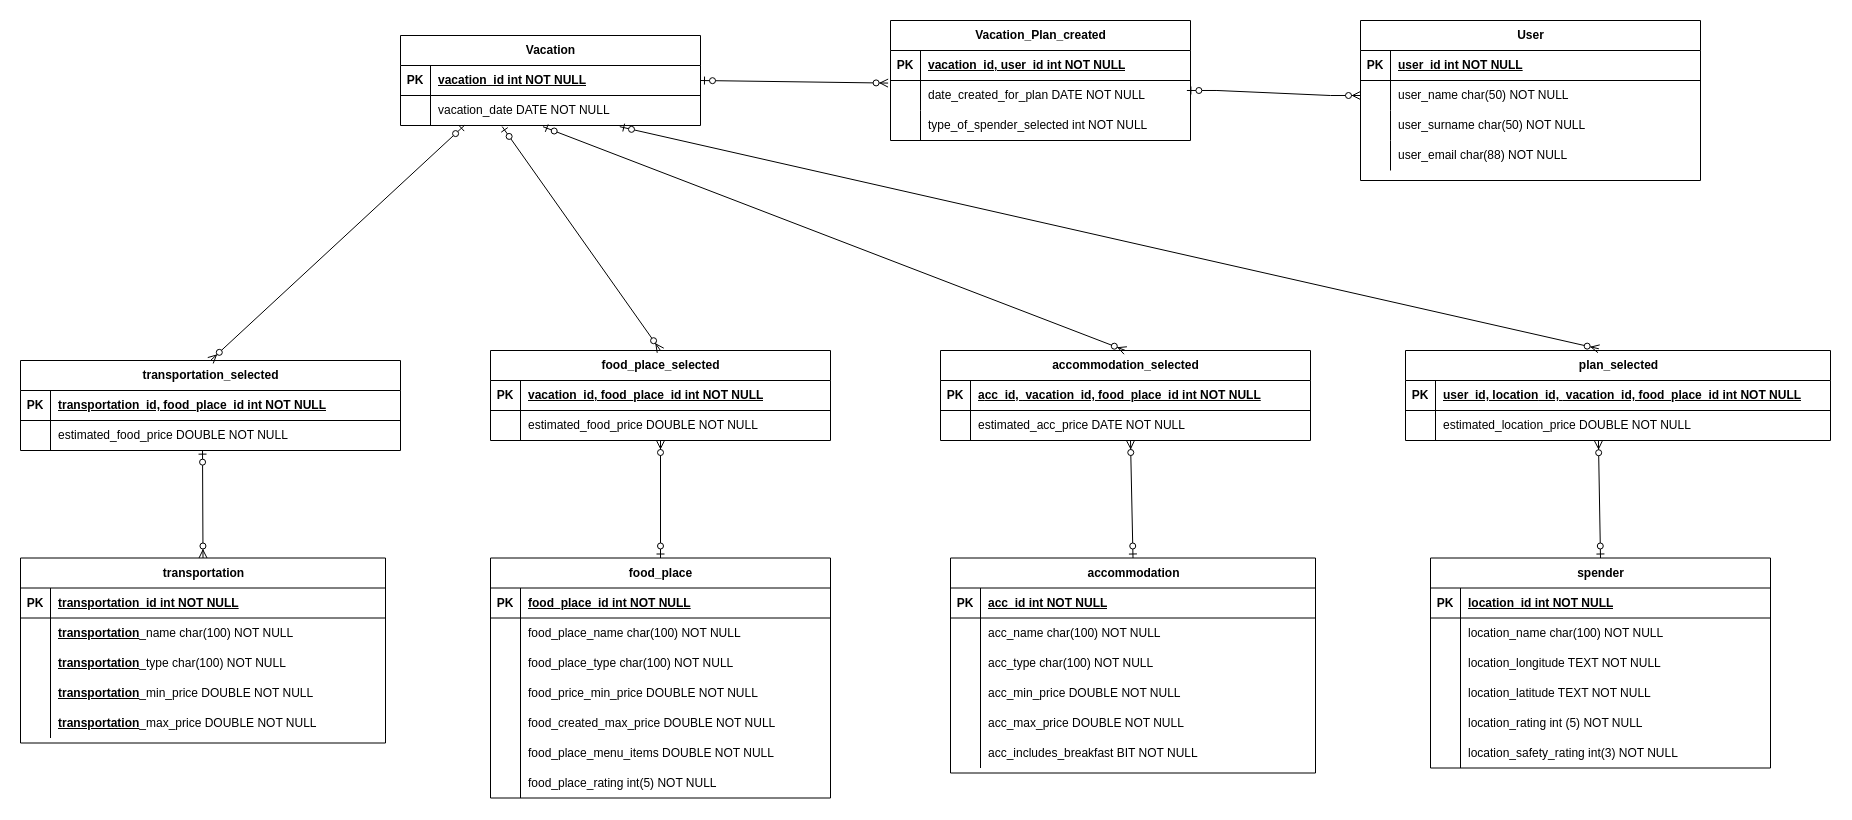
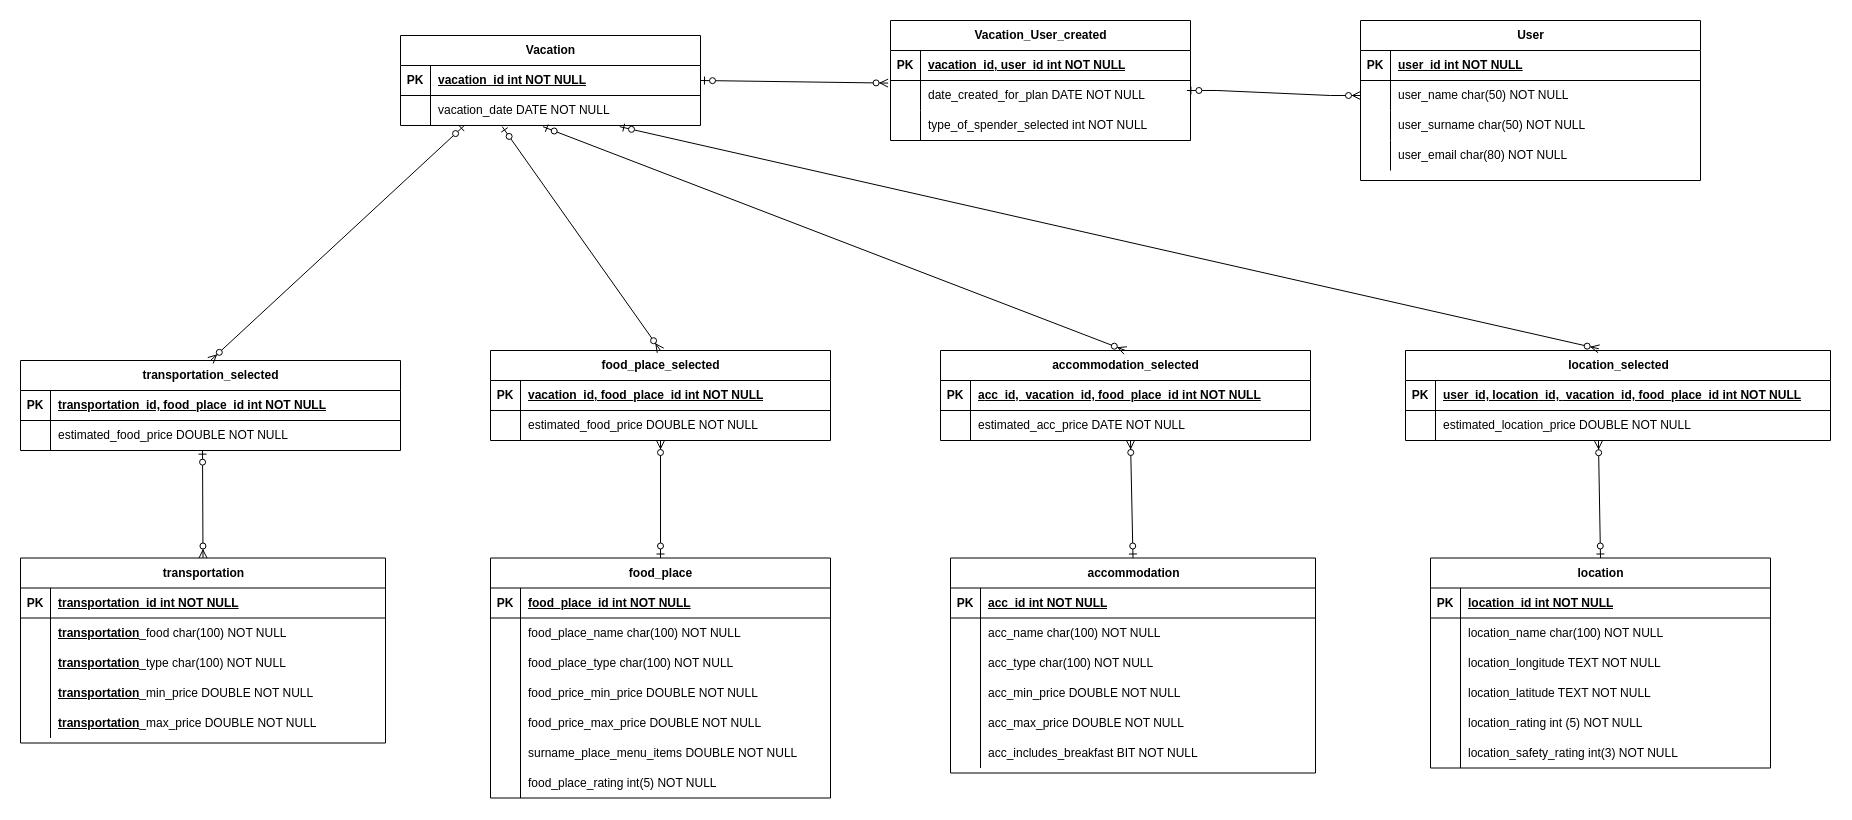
(1041, 36) -> (1041, 36)
(1485, 156) -> (1485, 156)
(1619, 366) -> (1619, 366)
(1601, 574) -> (1601, 574)
(180, 634) -> (180, 634)
(650, 724) -> (642, 724)
(645, 754) -> (655, 754)
